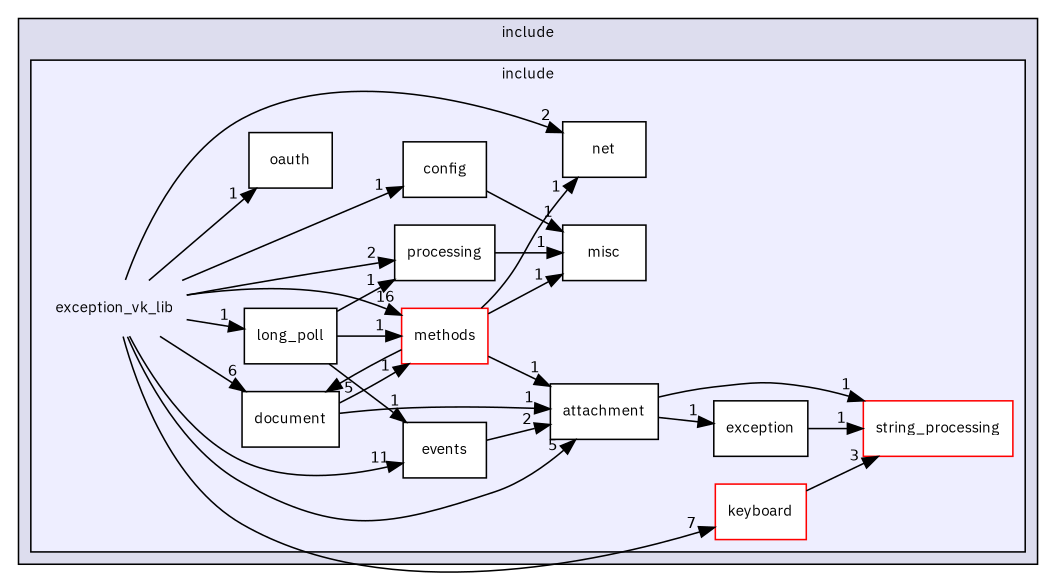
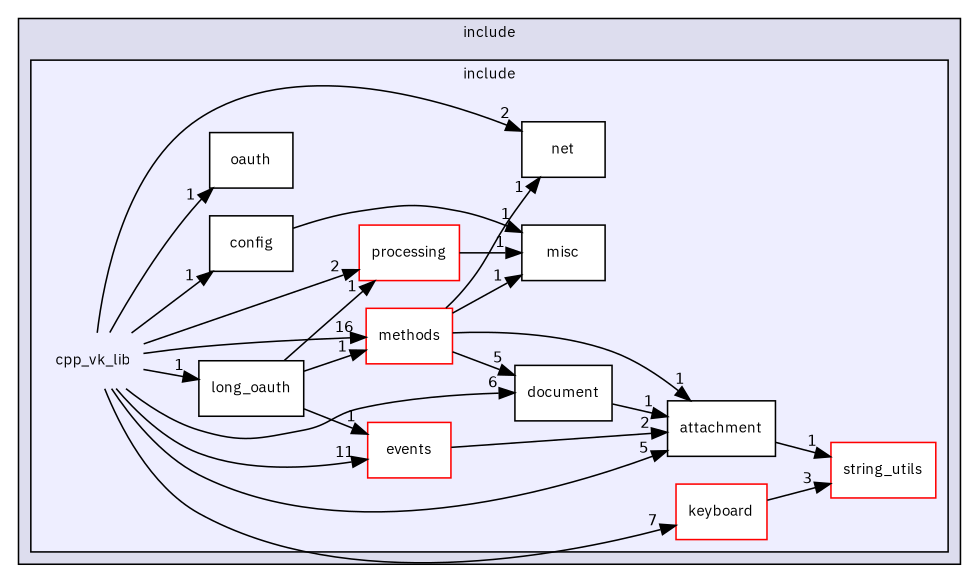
(445, 253) -> (409, 253)
(115, 308) -> (93, 361)
(291, 336) -> (251, 388)
(374, 385) -> none
(761, 429) -> none
(938, 429) -> (883, 470)
(445, 450) -> (409, 450)
